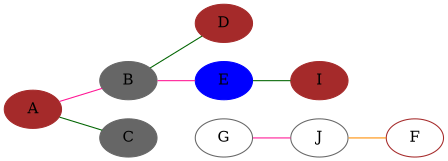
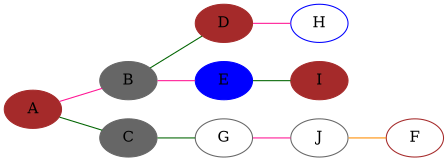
none -> (319, 23)
none -> (176, 138)
